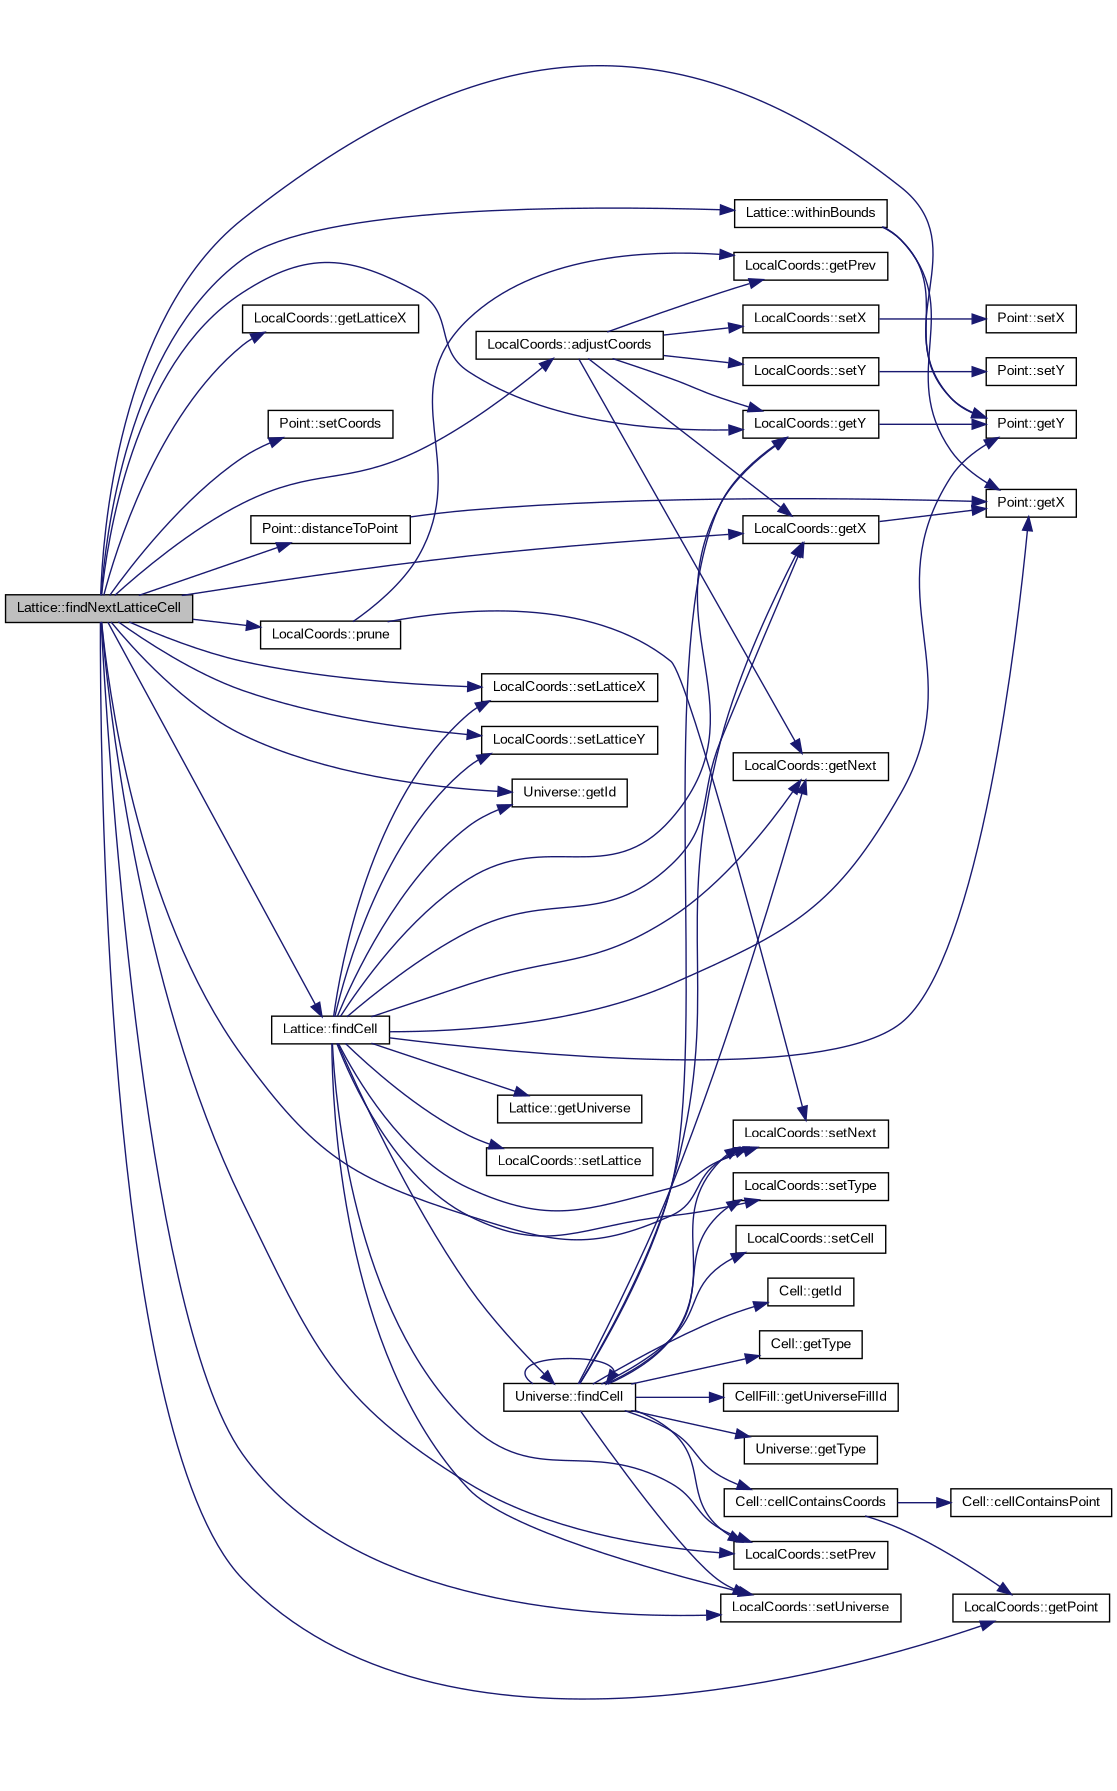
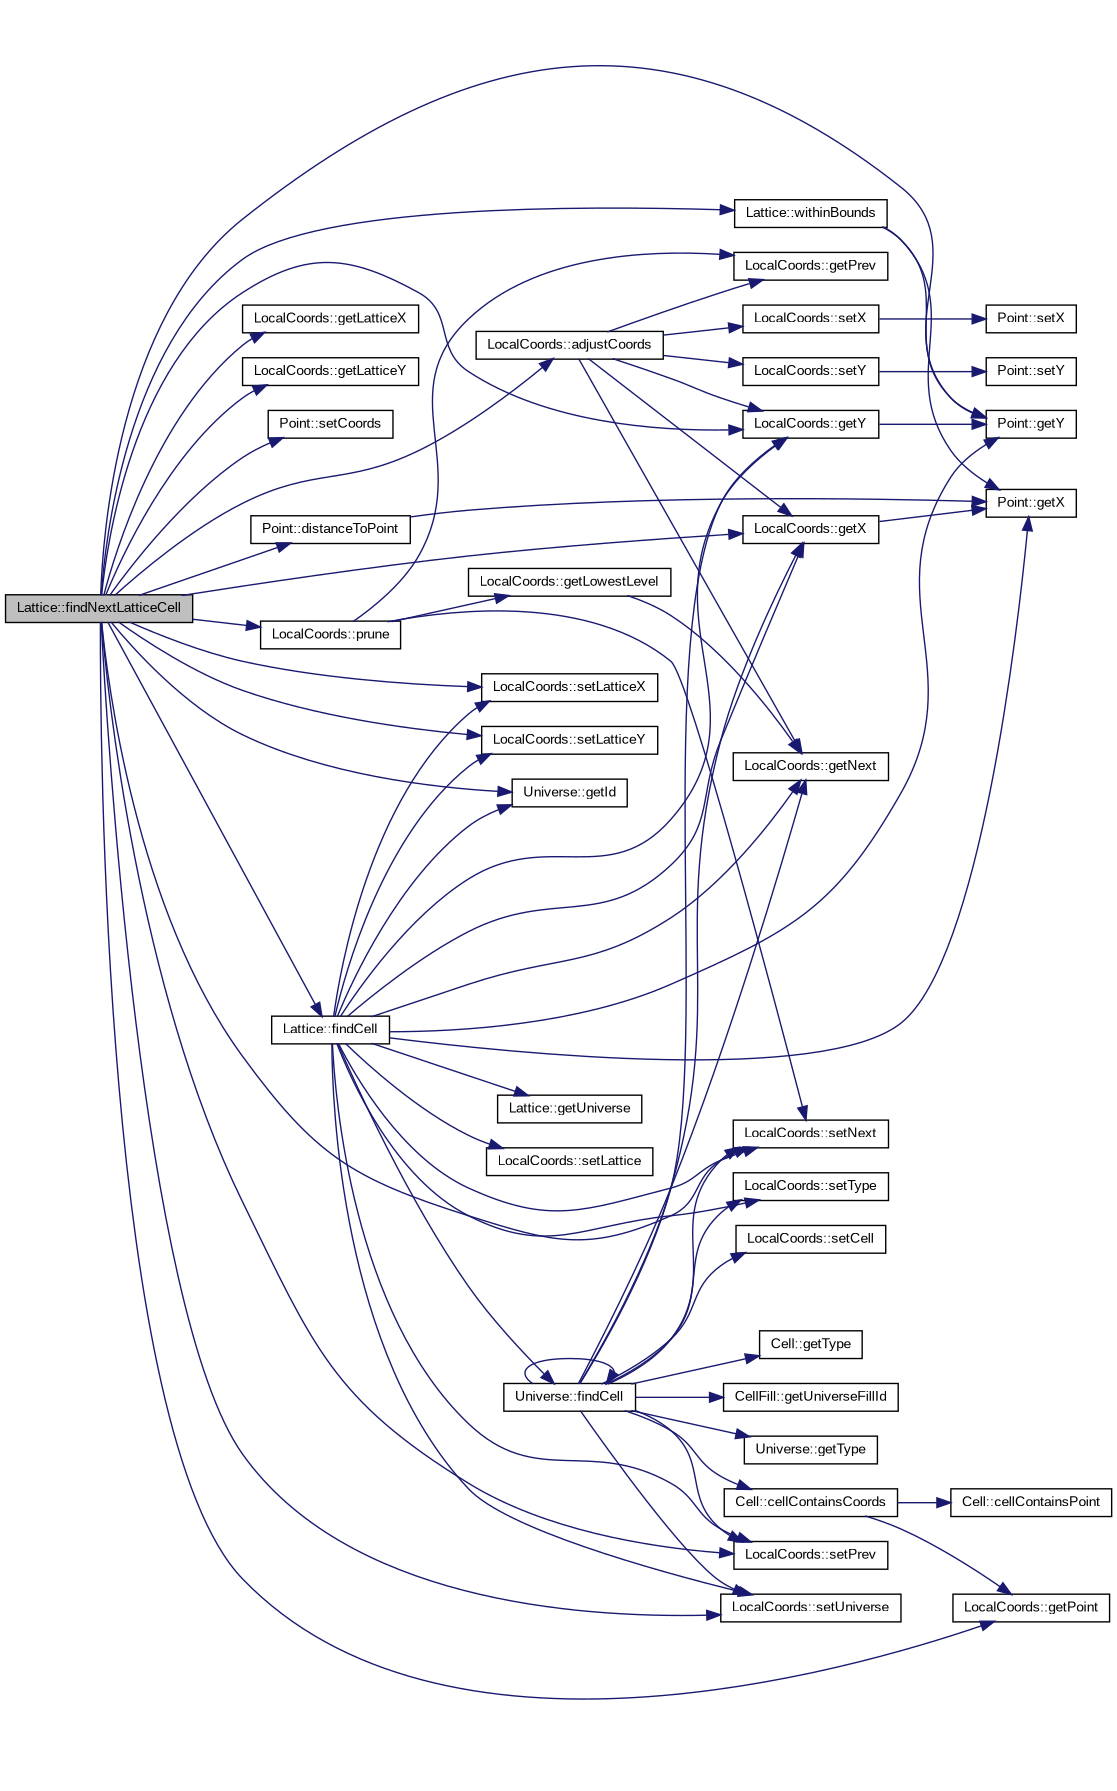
none -> (331, 372)
none -> (570, 582)
(811, 1292) -> none
